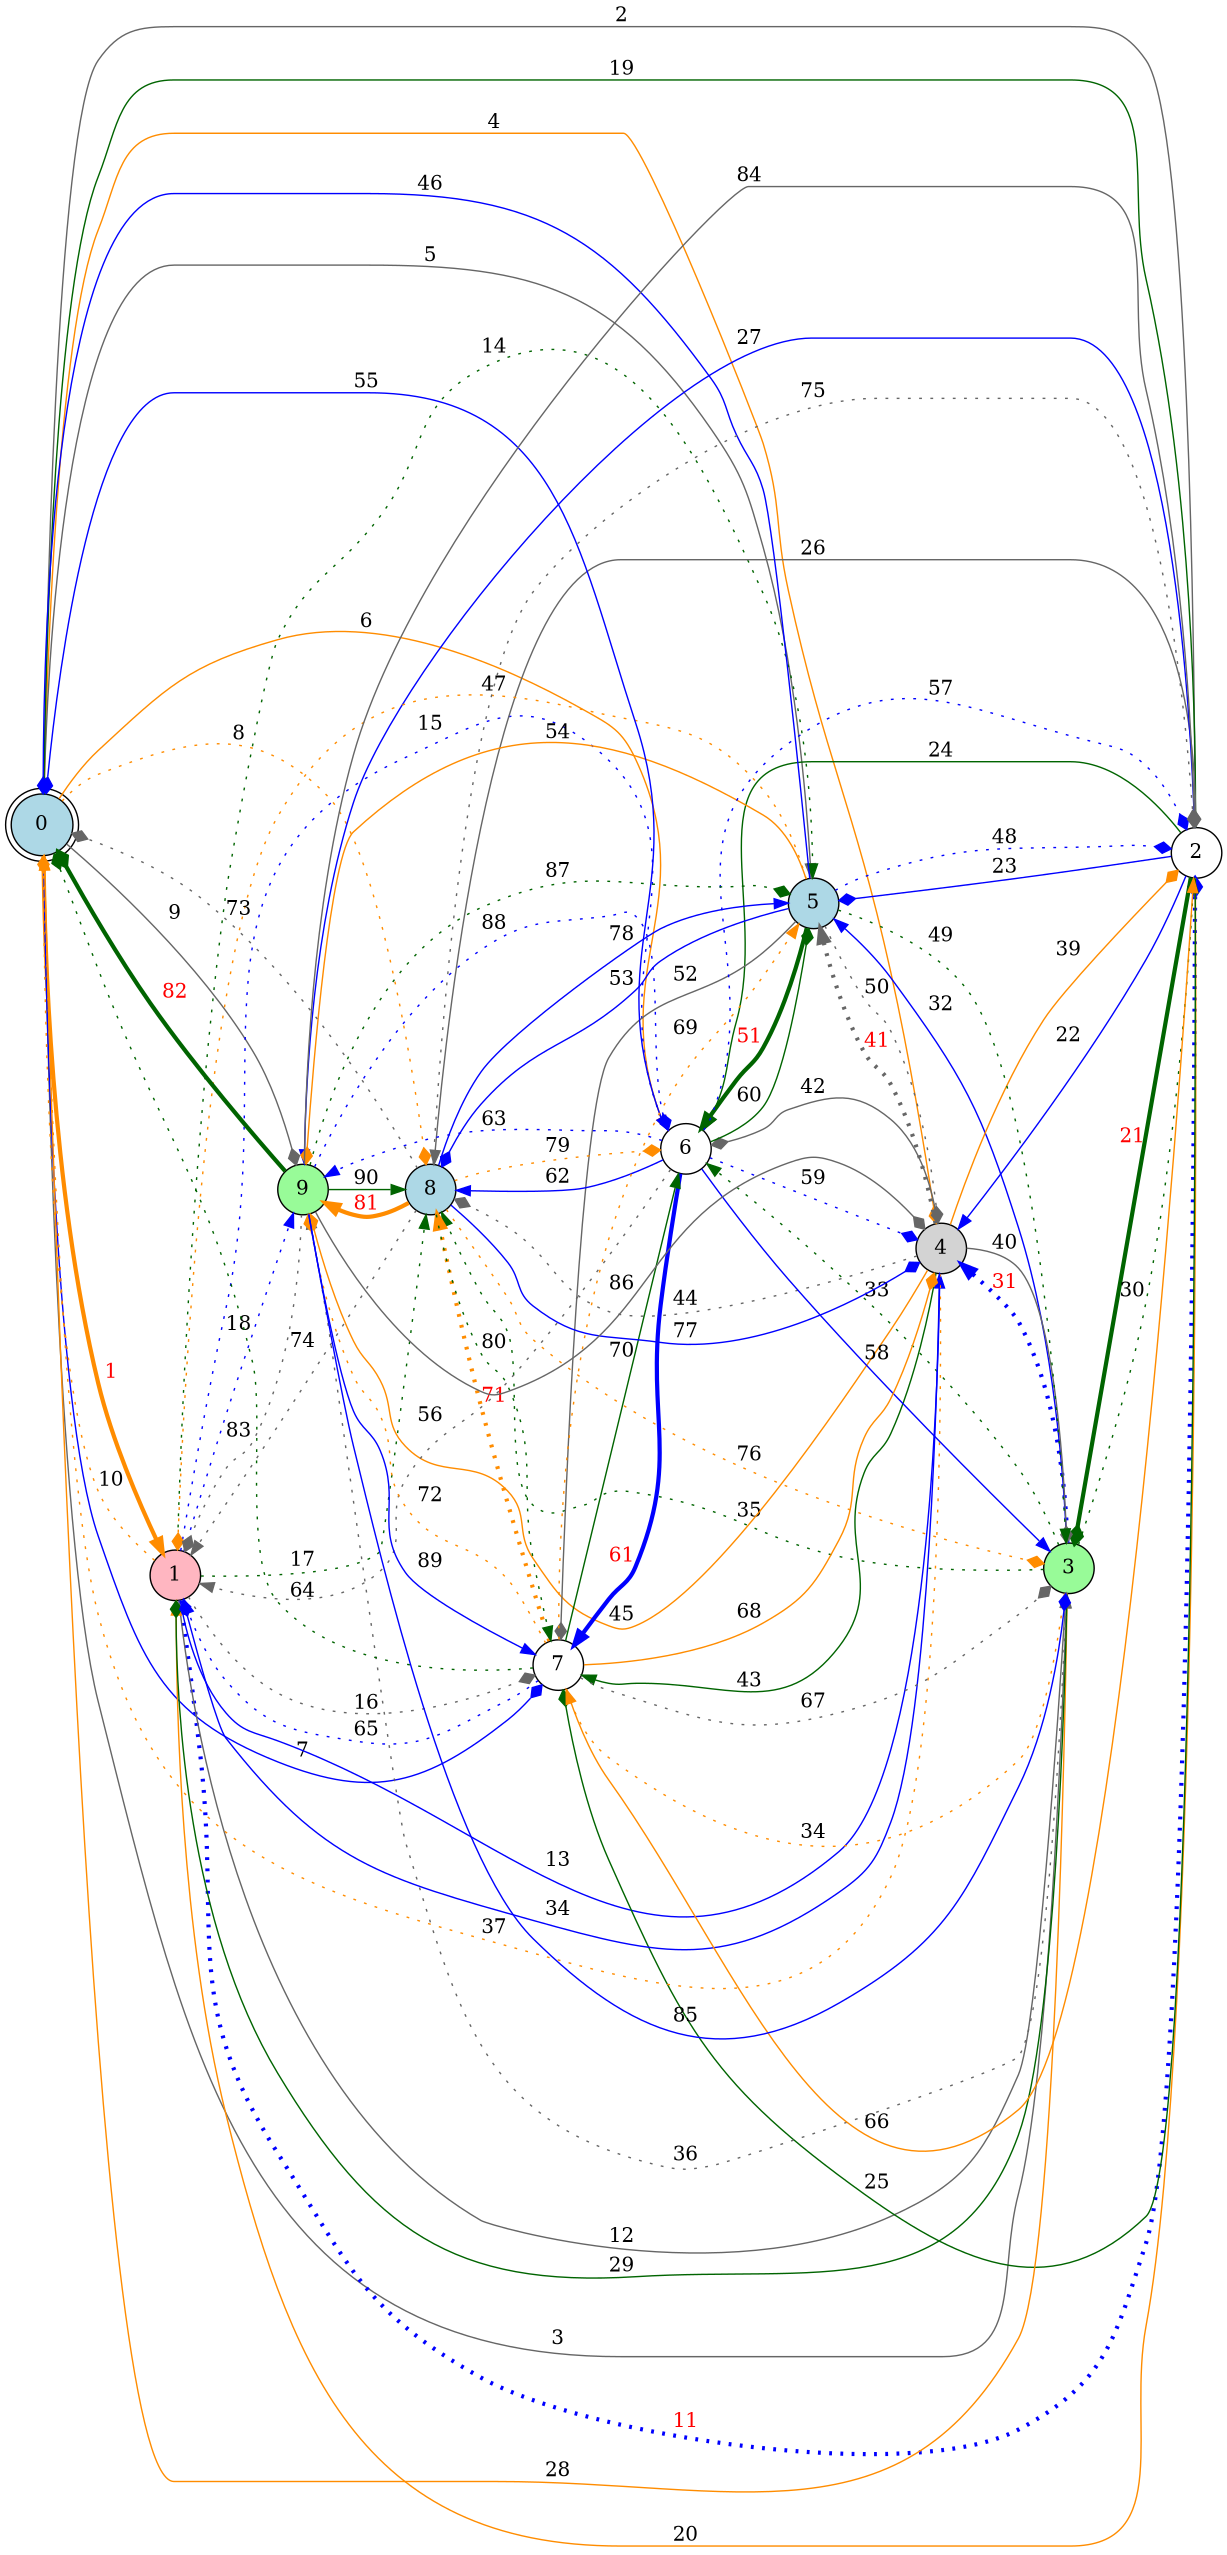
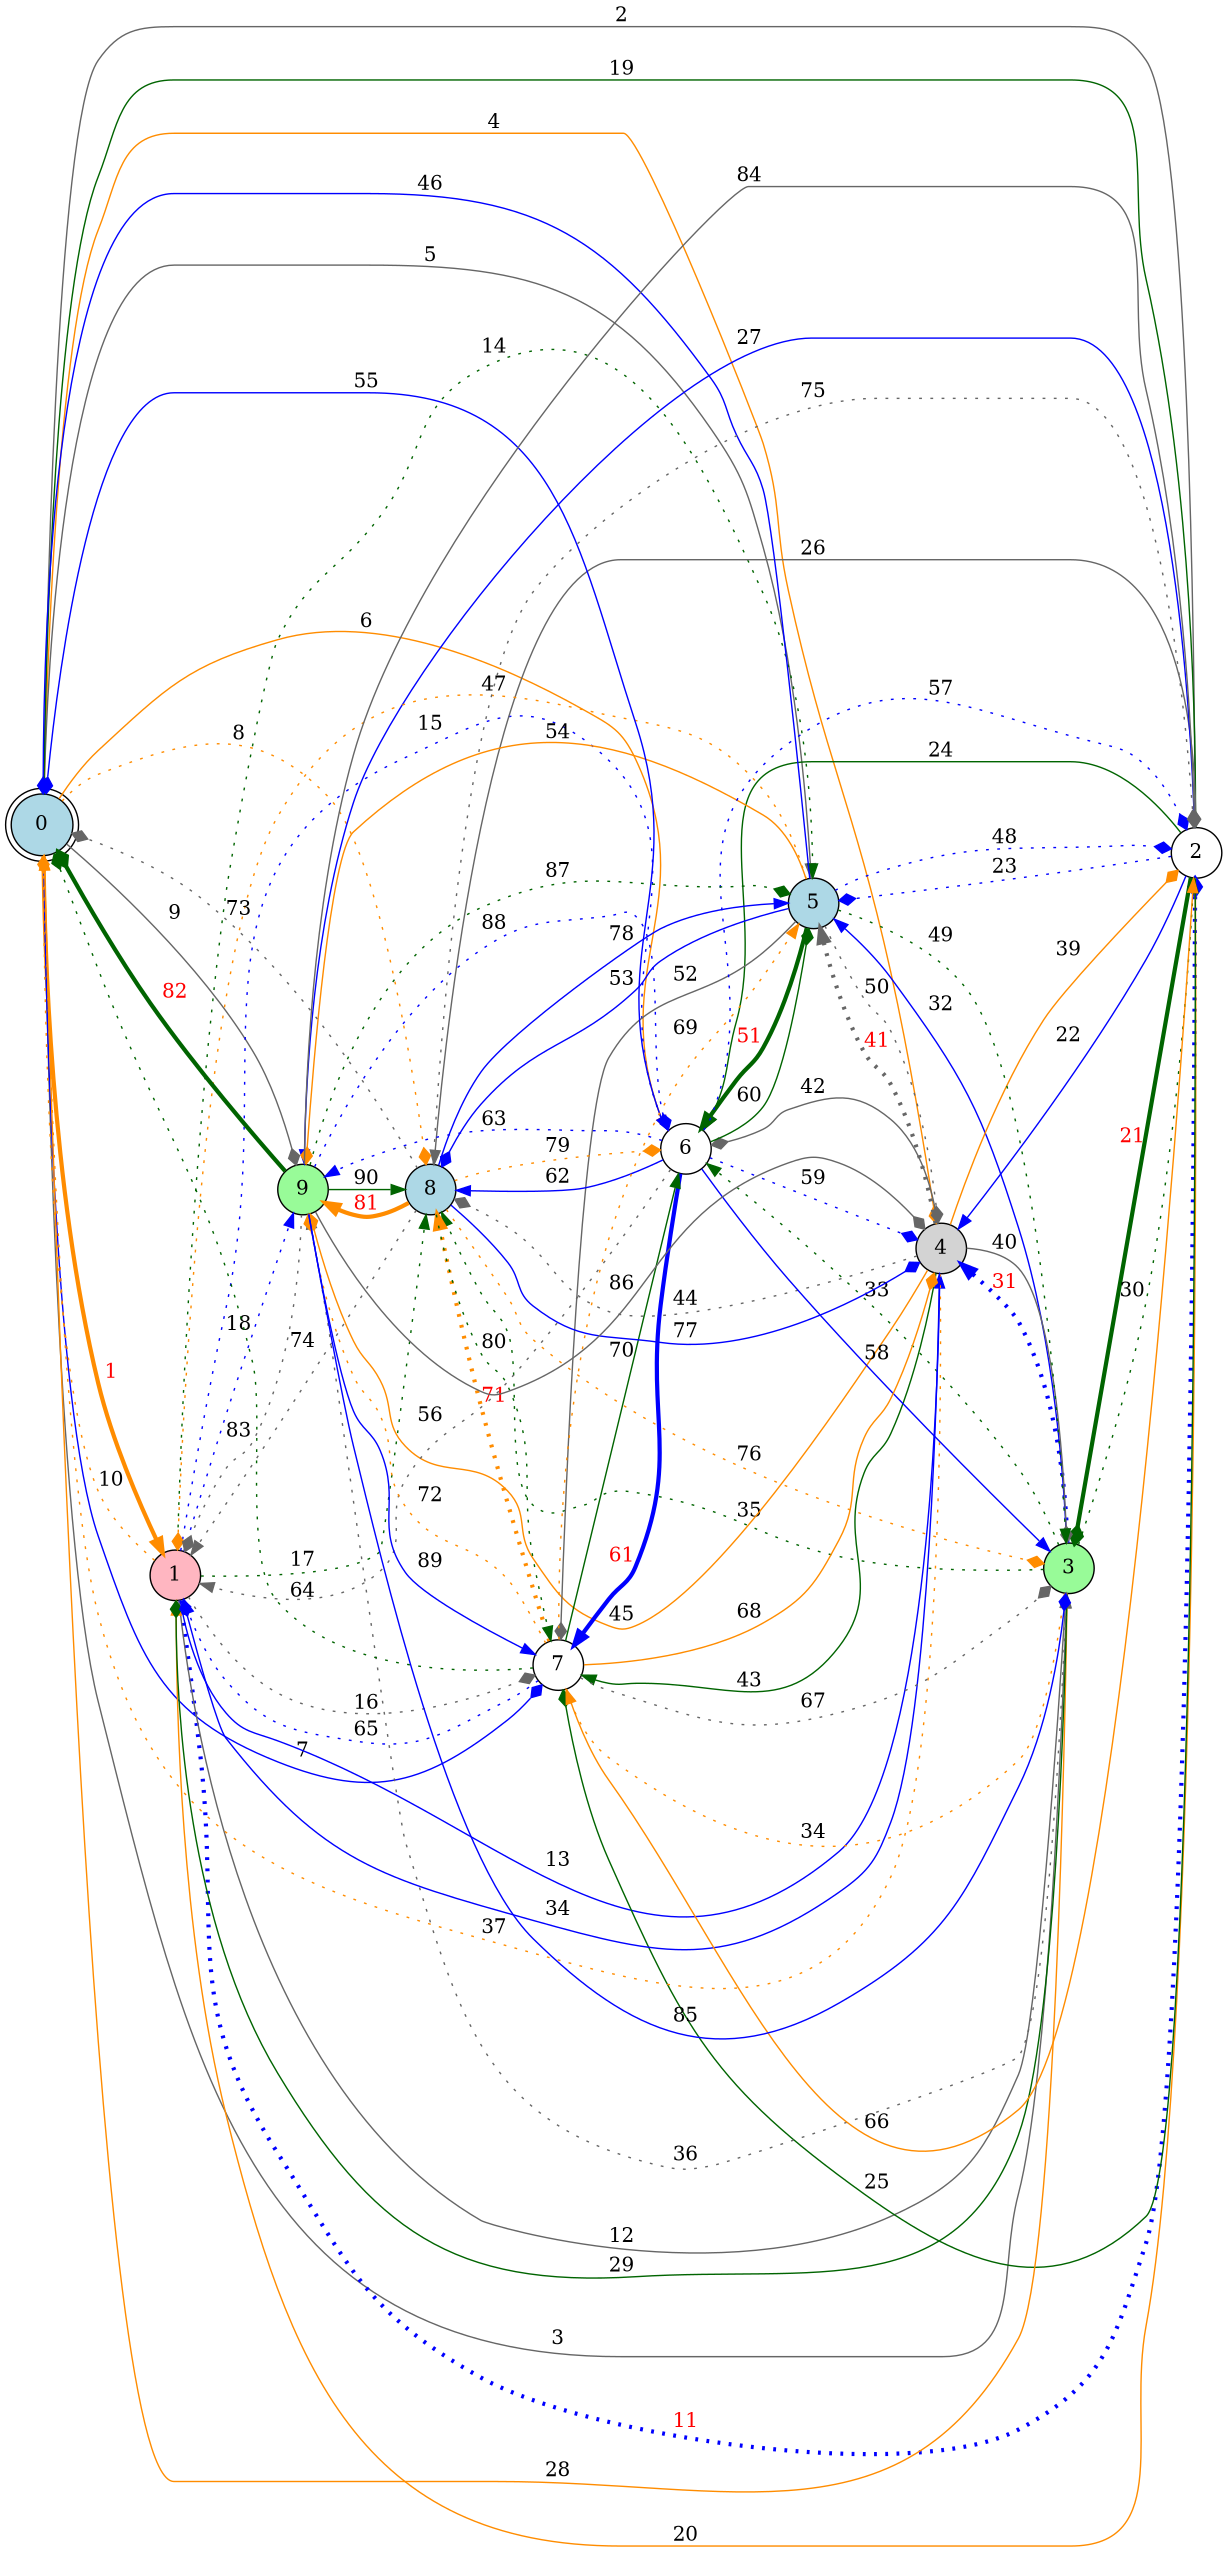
(1014, 879) -> (1014, 879)
